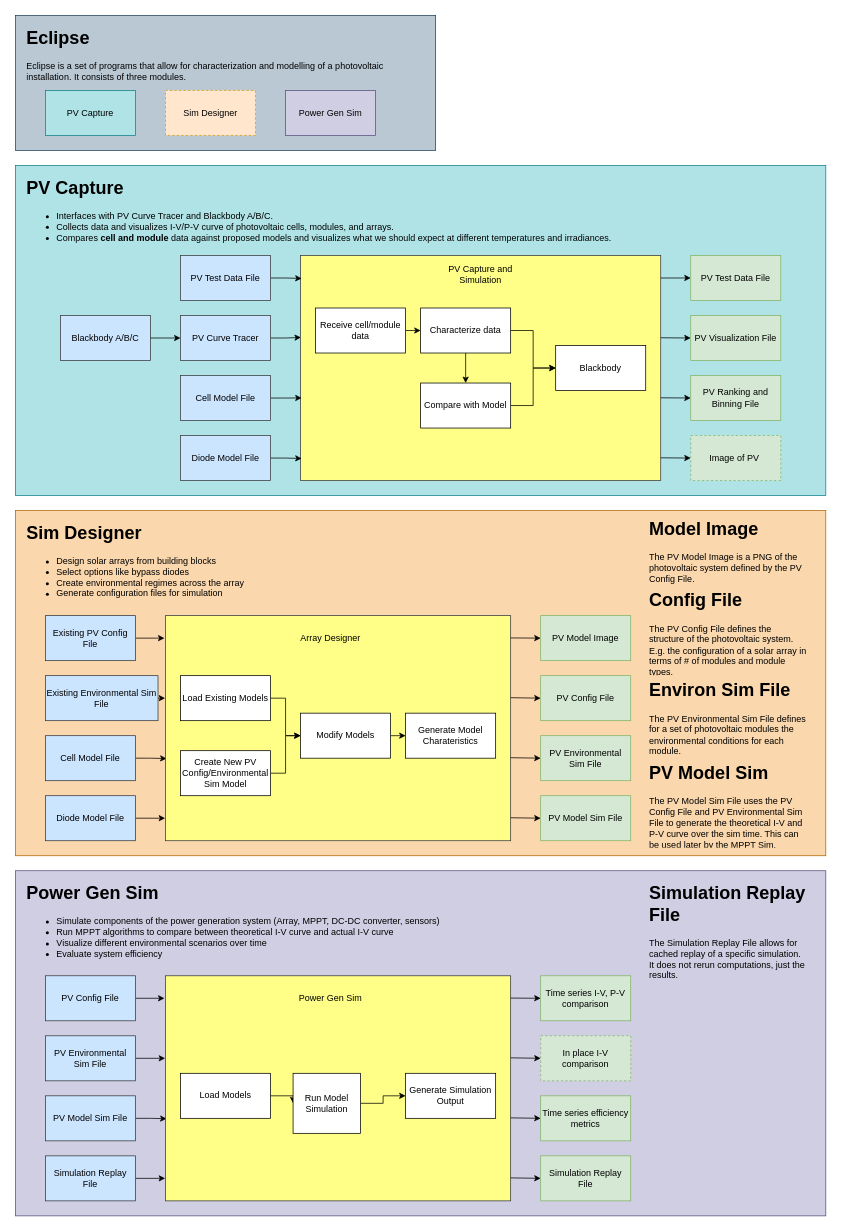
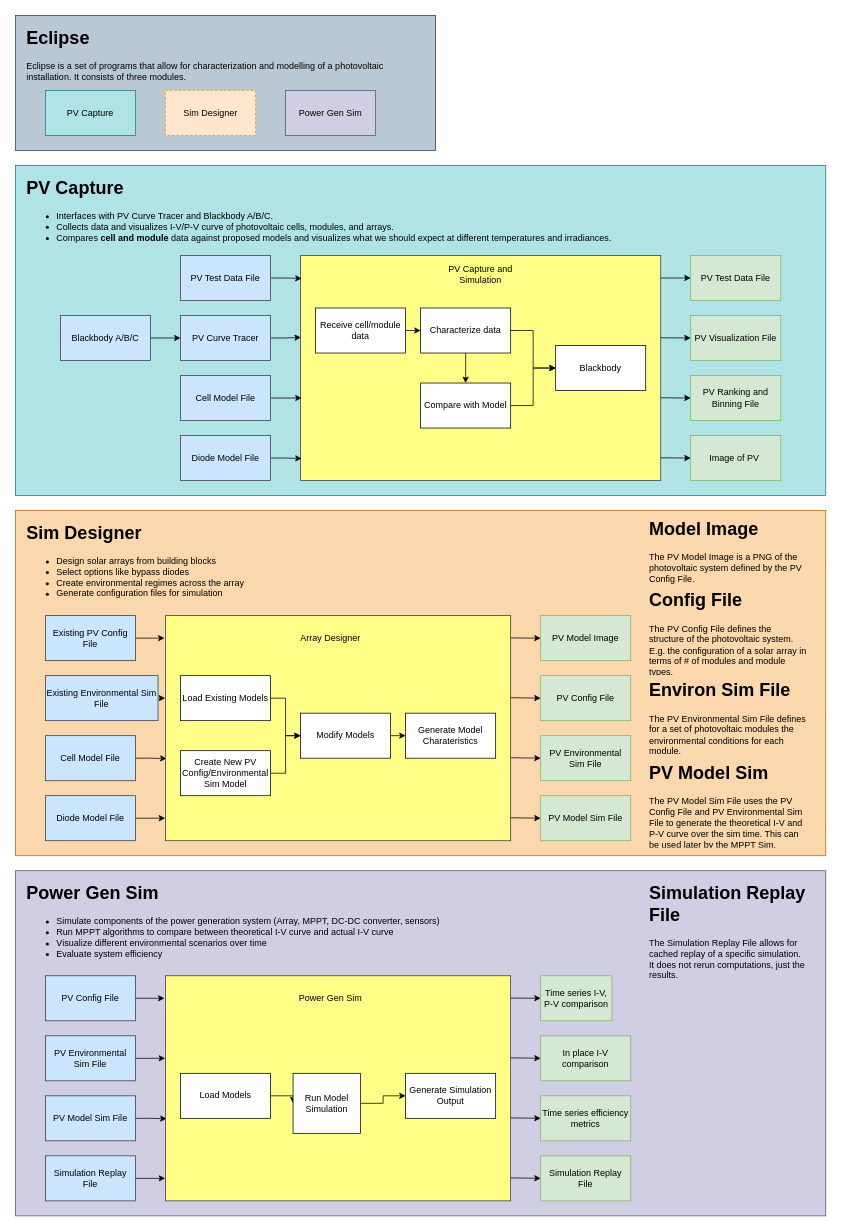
(735, 458) -> (735, 458)
(585, 998) -> (576, 998)
(585, 1058) -> (585, 1058)
